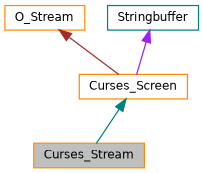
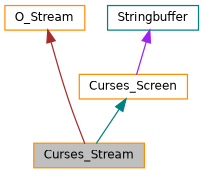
(94, 56) -> (66, 93)
